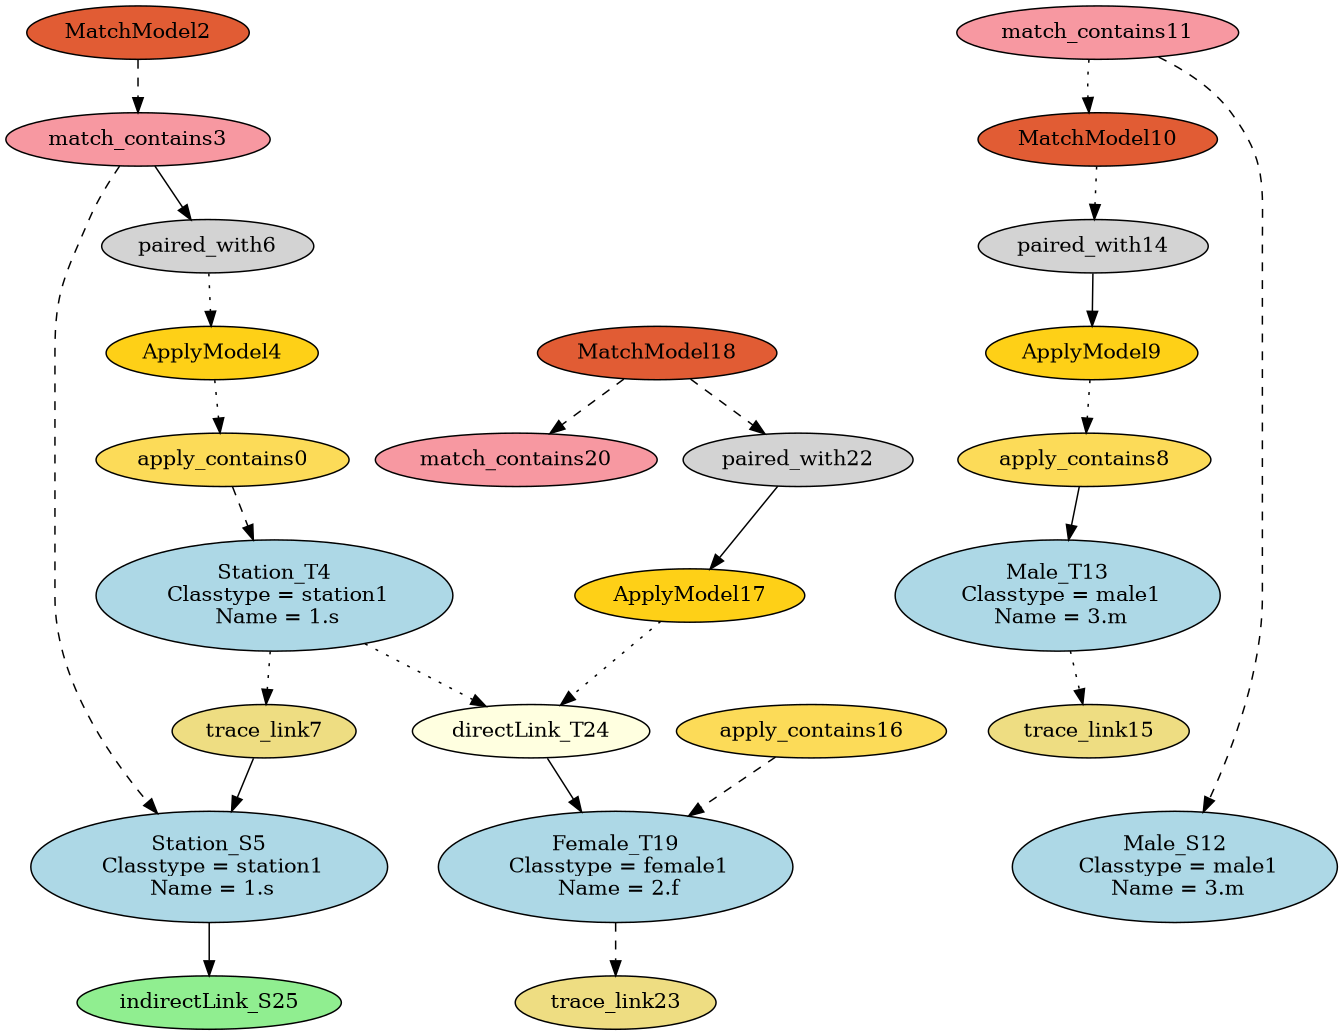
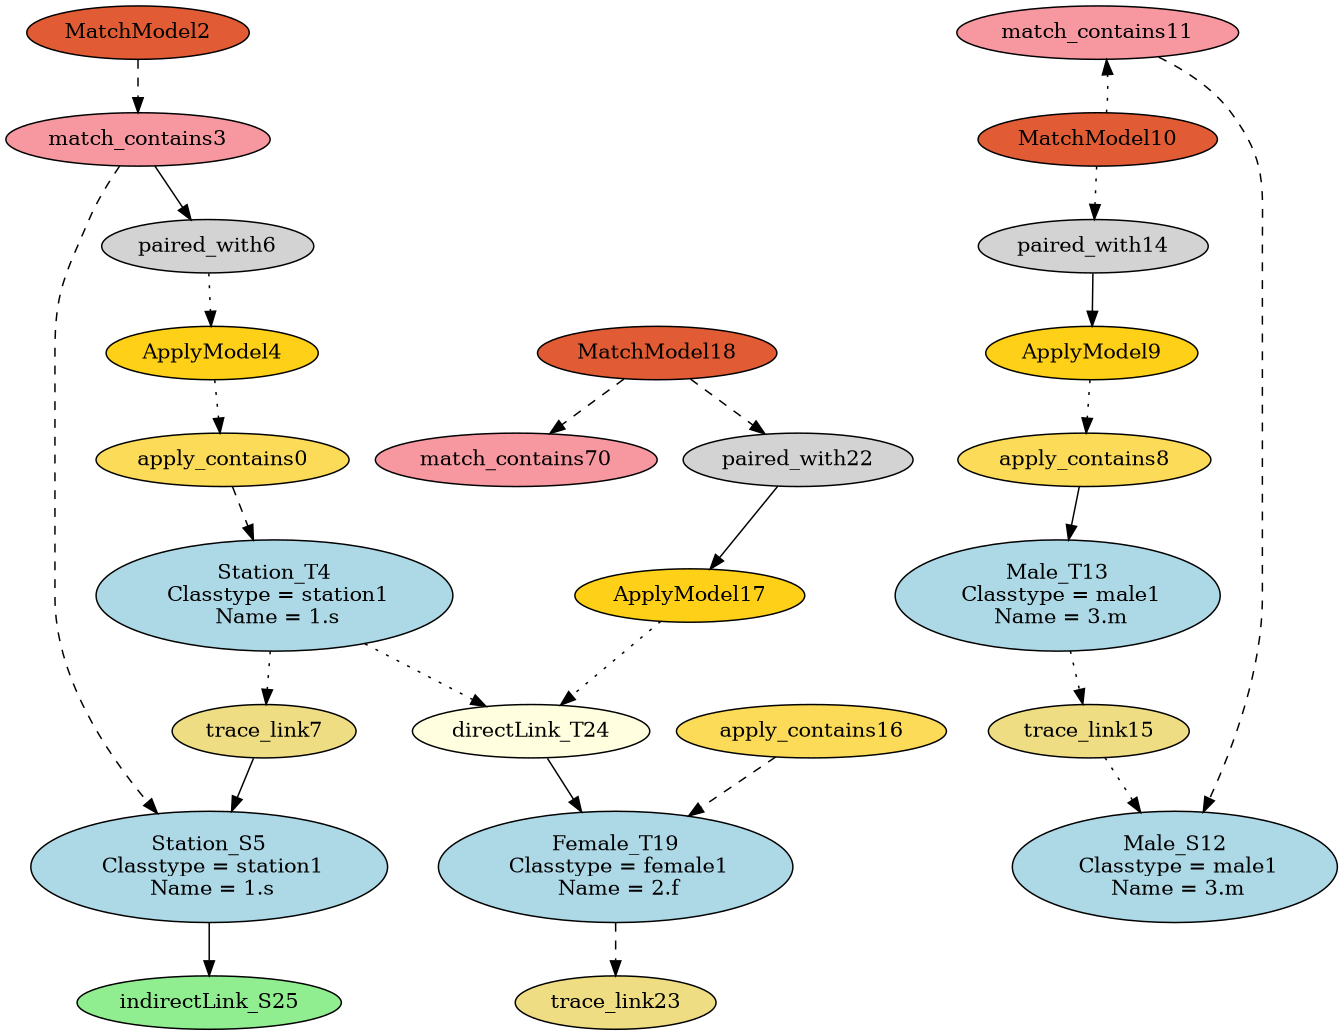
(1088, 79) -> (1108, 94)
(516, 460) -> (516, 460)
none -> (1119, 779)
